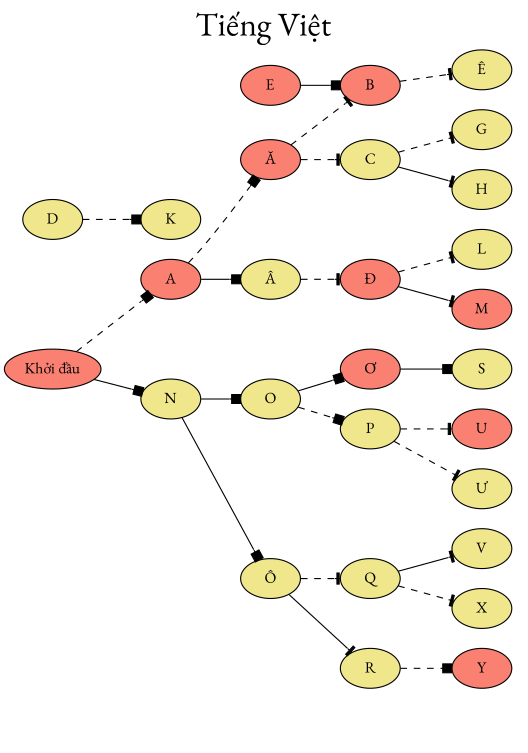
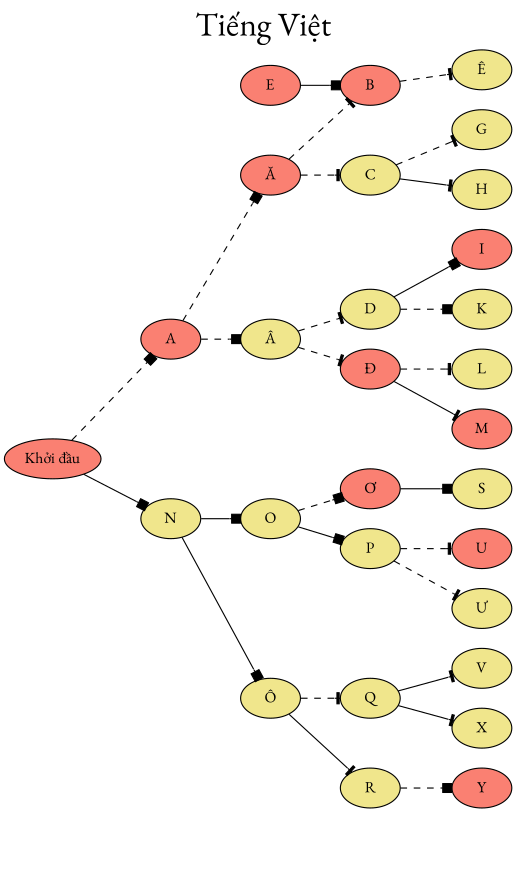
none -> (482, 249)
(215, 279) -> (215, 339)
none -> (318, 325)
(315, 386) -> (315, 505)
(315, 412) -> (315, 532)
(423, 593) -> (423, 712)
